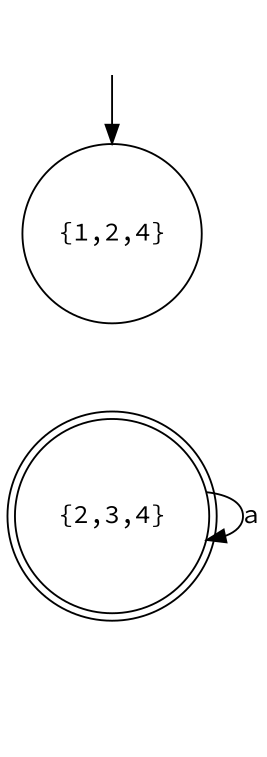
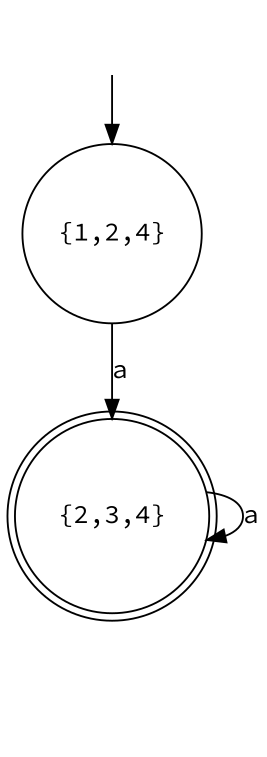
none -> (112, 362)
